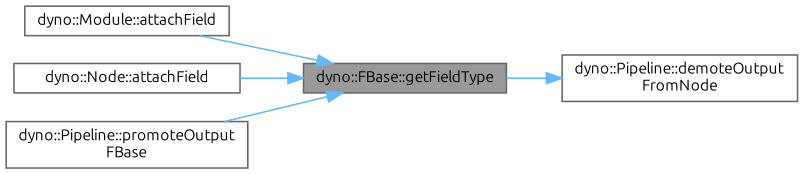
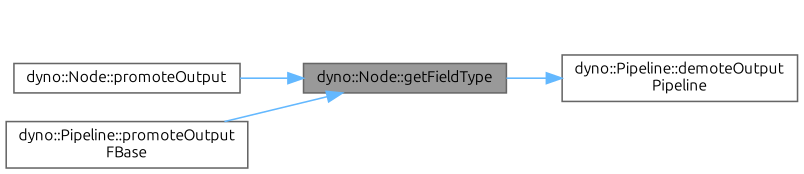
(127, 21) -> none
(127, 78) -> (127, 78)
(405, 78) -> (405, 78)
(680, 78) -> (680, 78)
